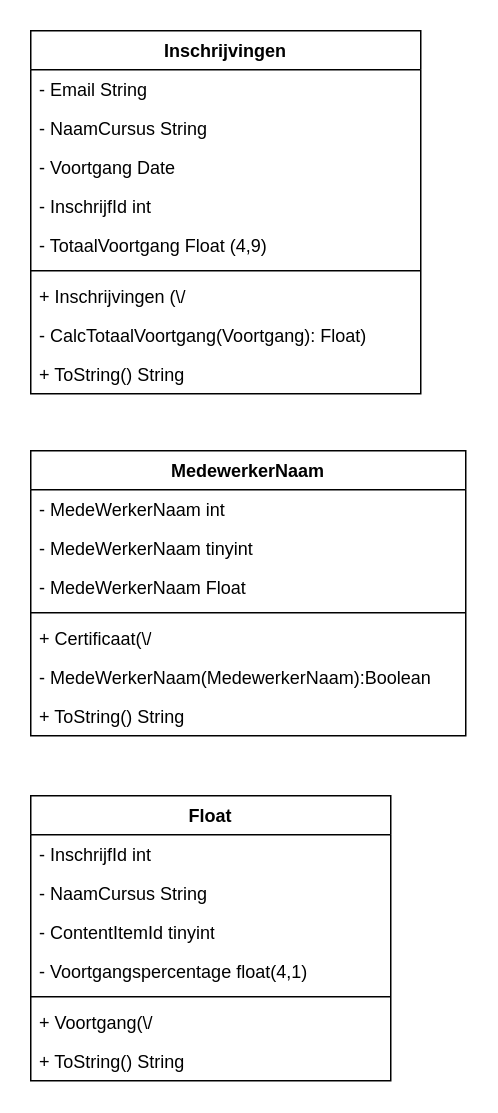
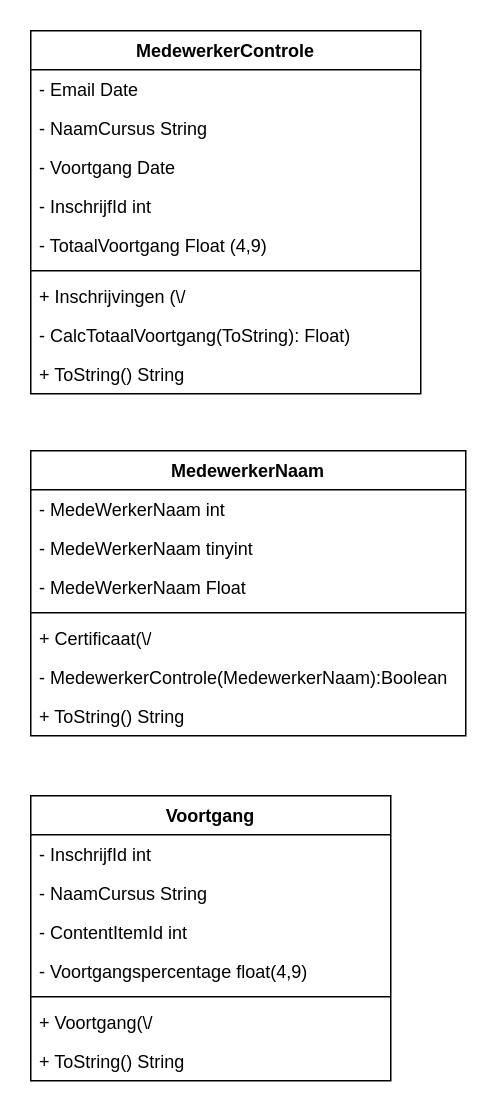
(226, 52) -> (226, 52)
(99, 91) -> (91, 91)
(227, 348) -> (220, 337)
(234, 679) -> (250, 690)
(211, 817) -> (211, 817)
(146, 934) -> (128, 934)
(197, 973) -> (197, 973)
